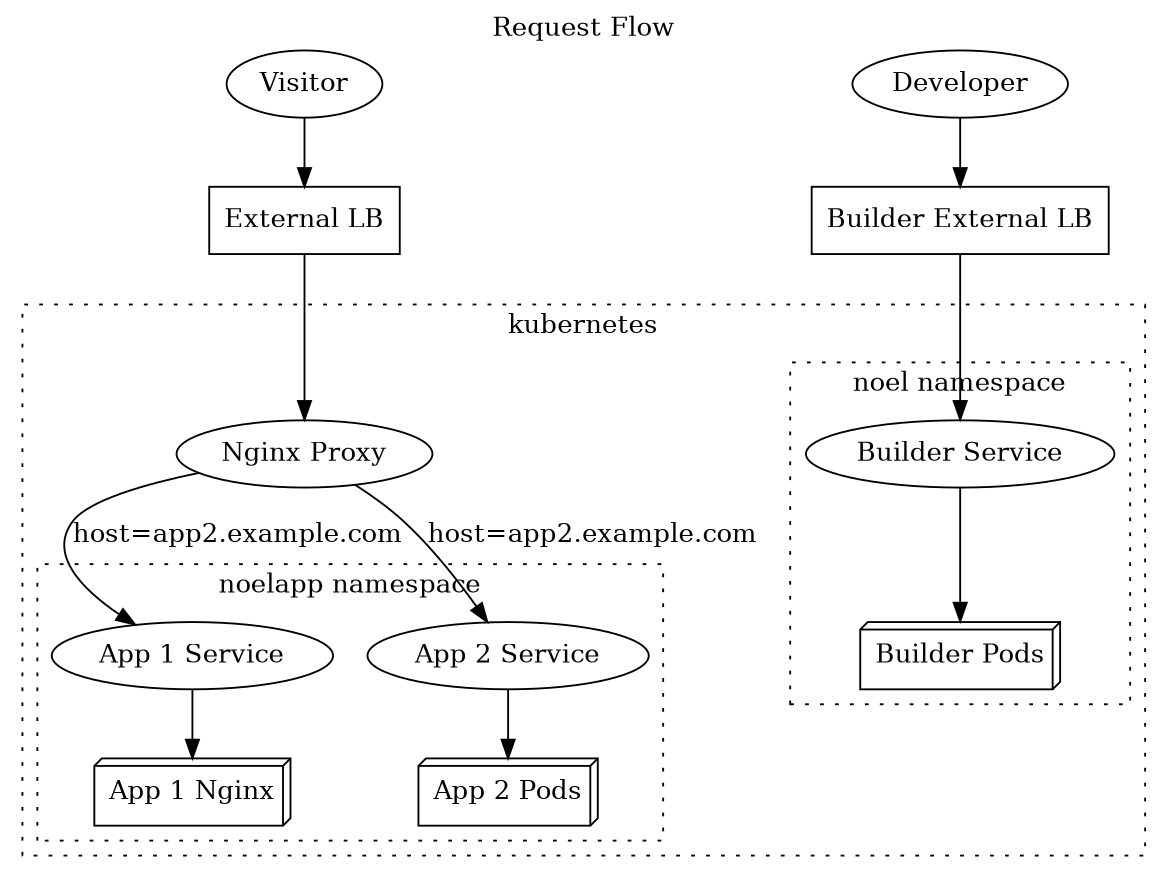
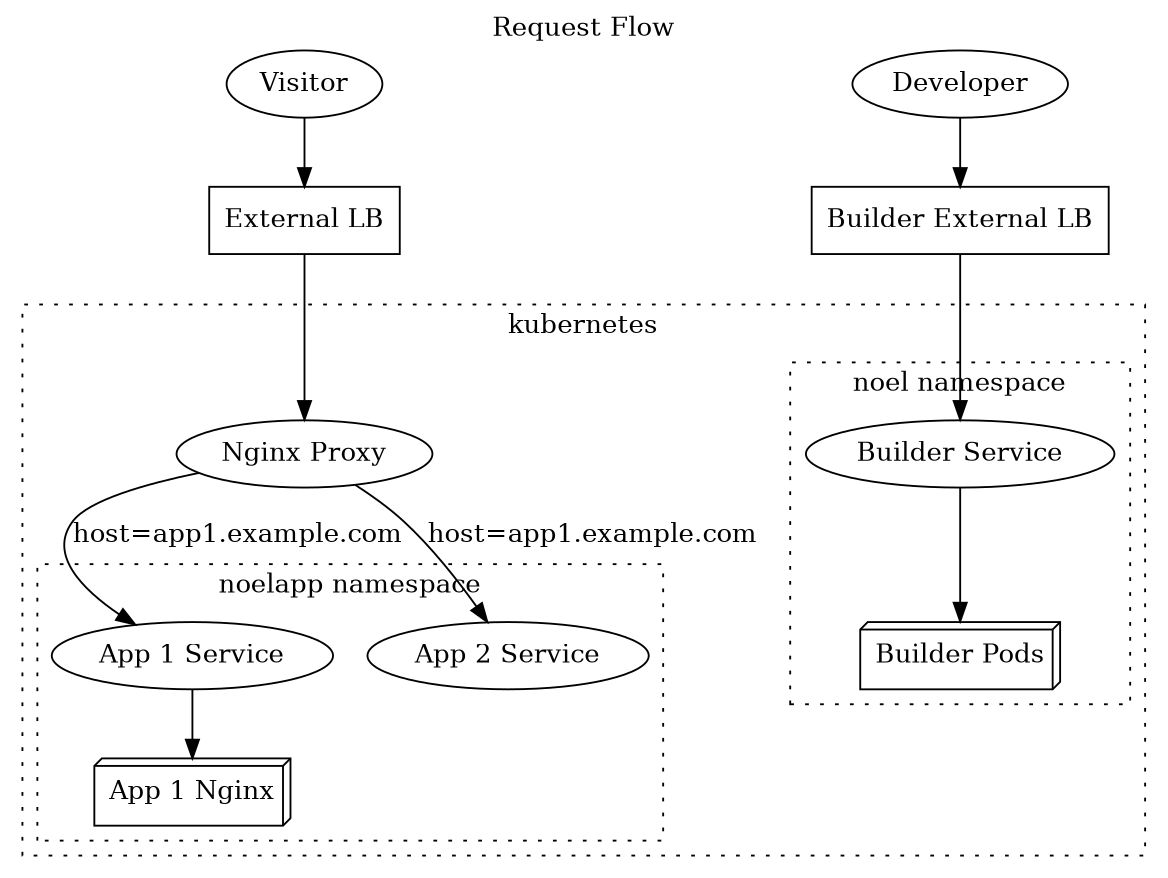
(238, 535) -> (238, 535)
(593, 535) -> (593, 535)
(508, 792) -> none
